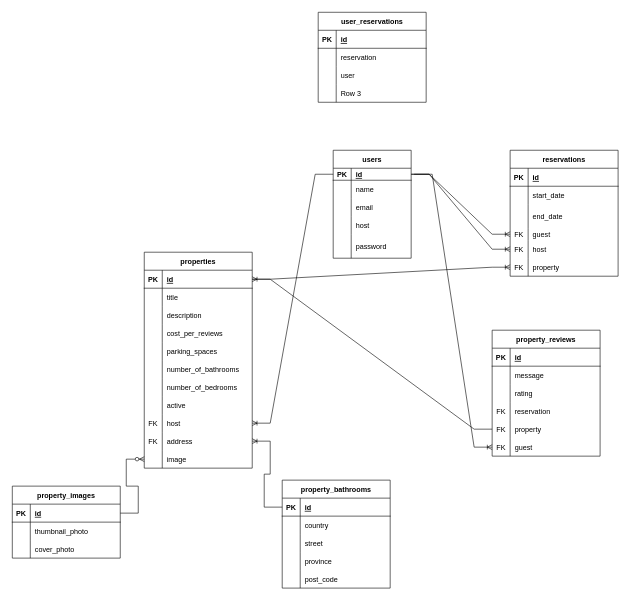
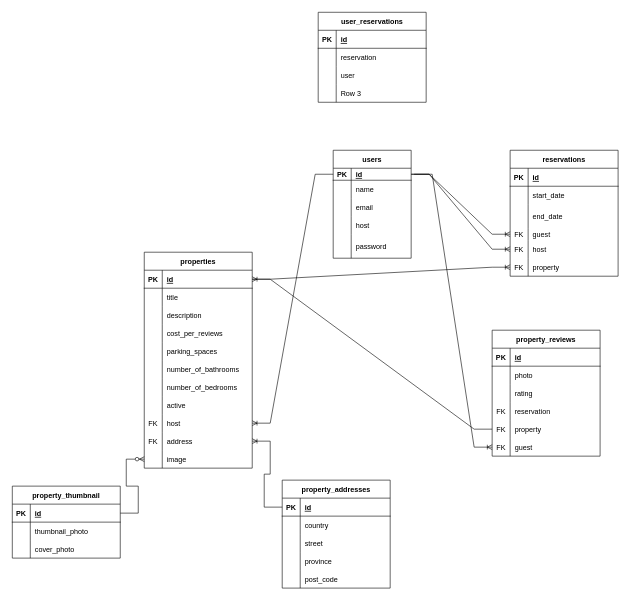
(529, 376) -> (525, 376)
(336, 490) -> (336, 490)
(66, 496) -> (66, 496)
